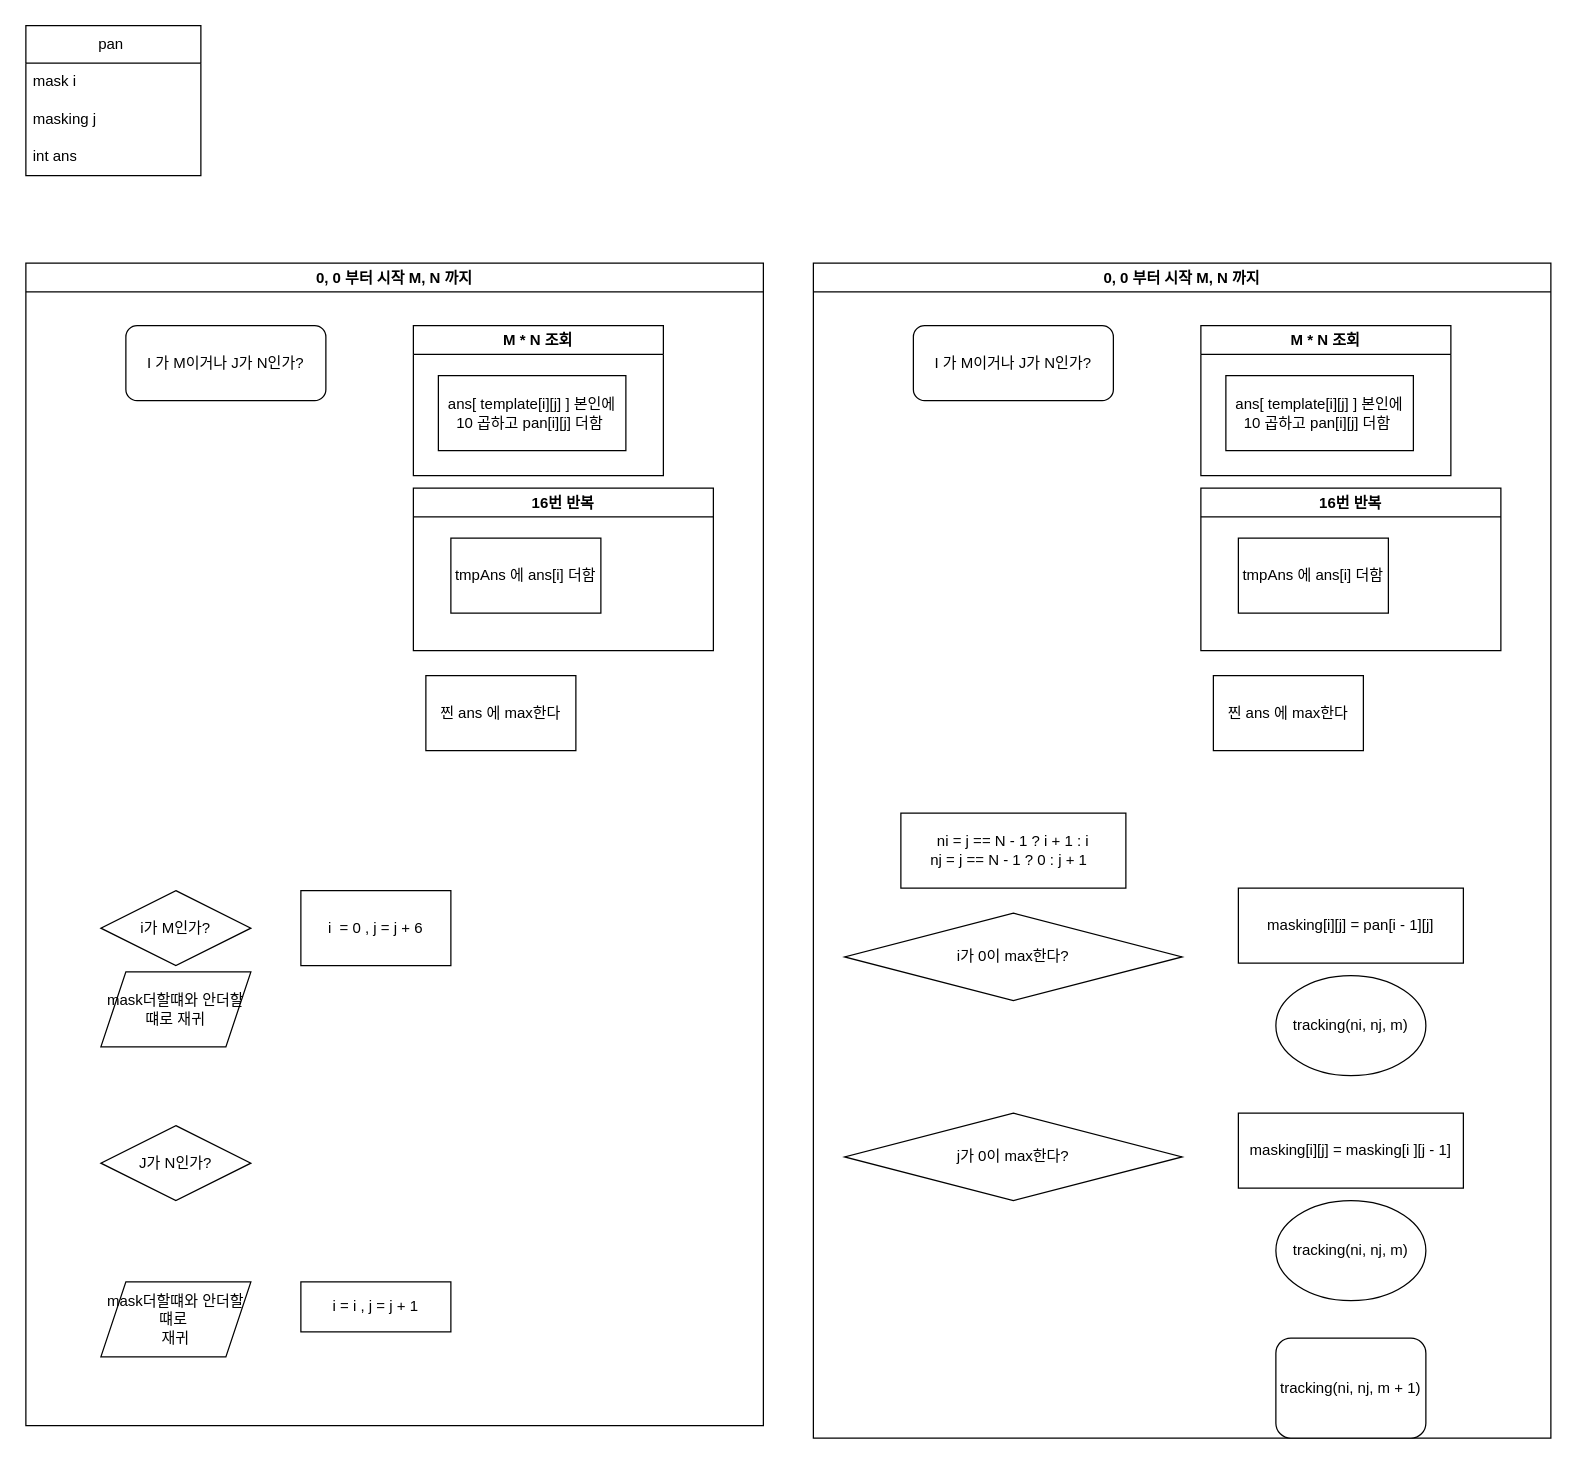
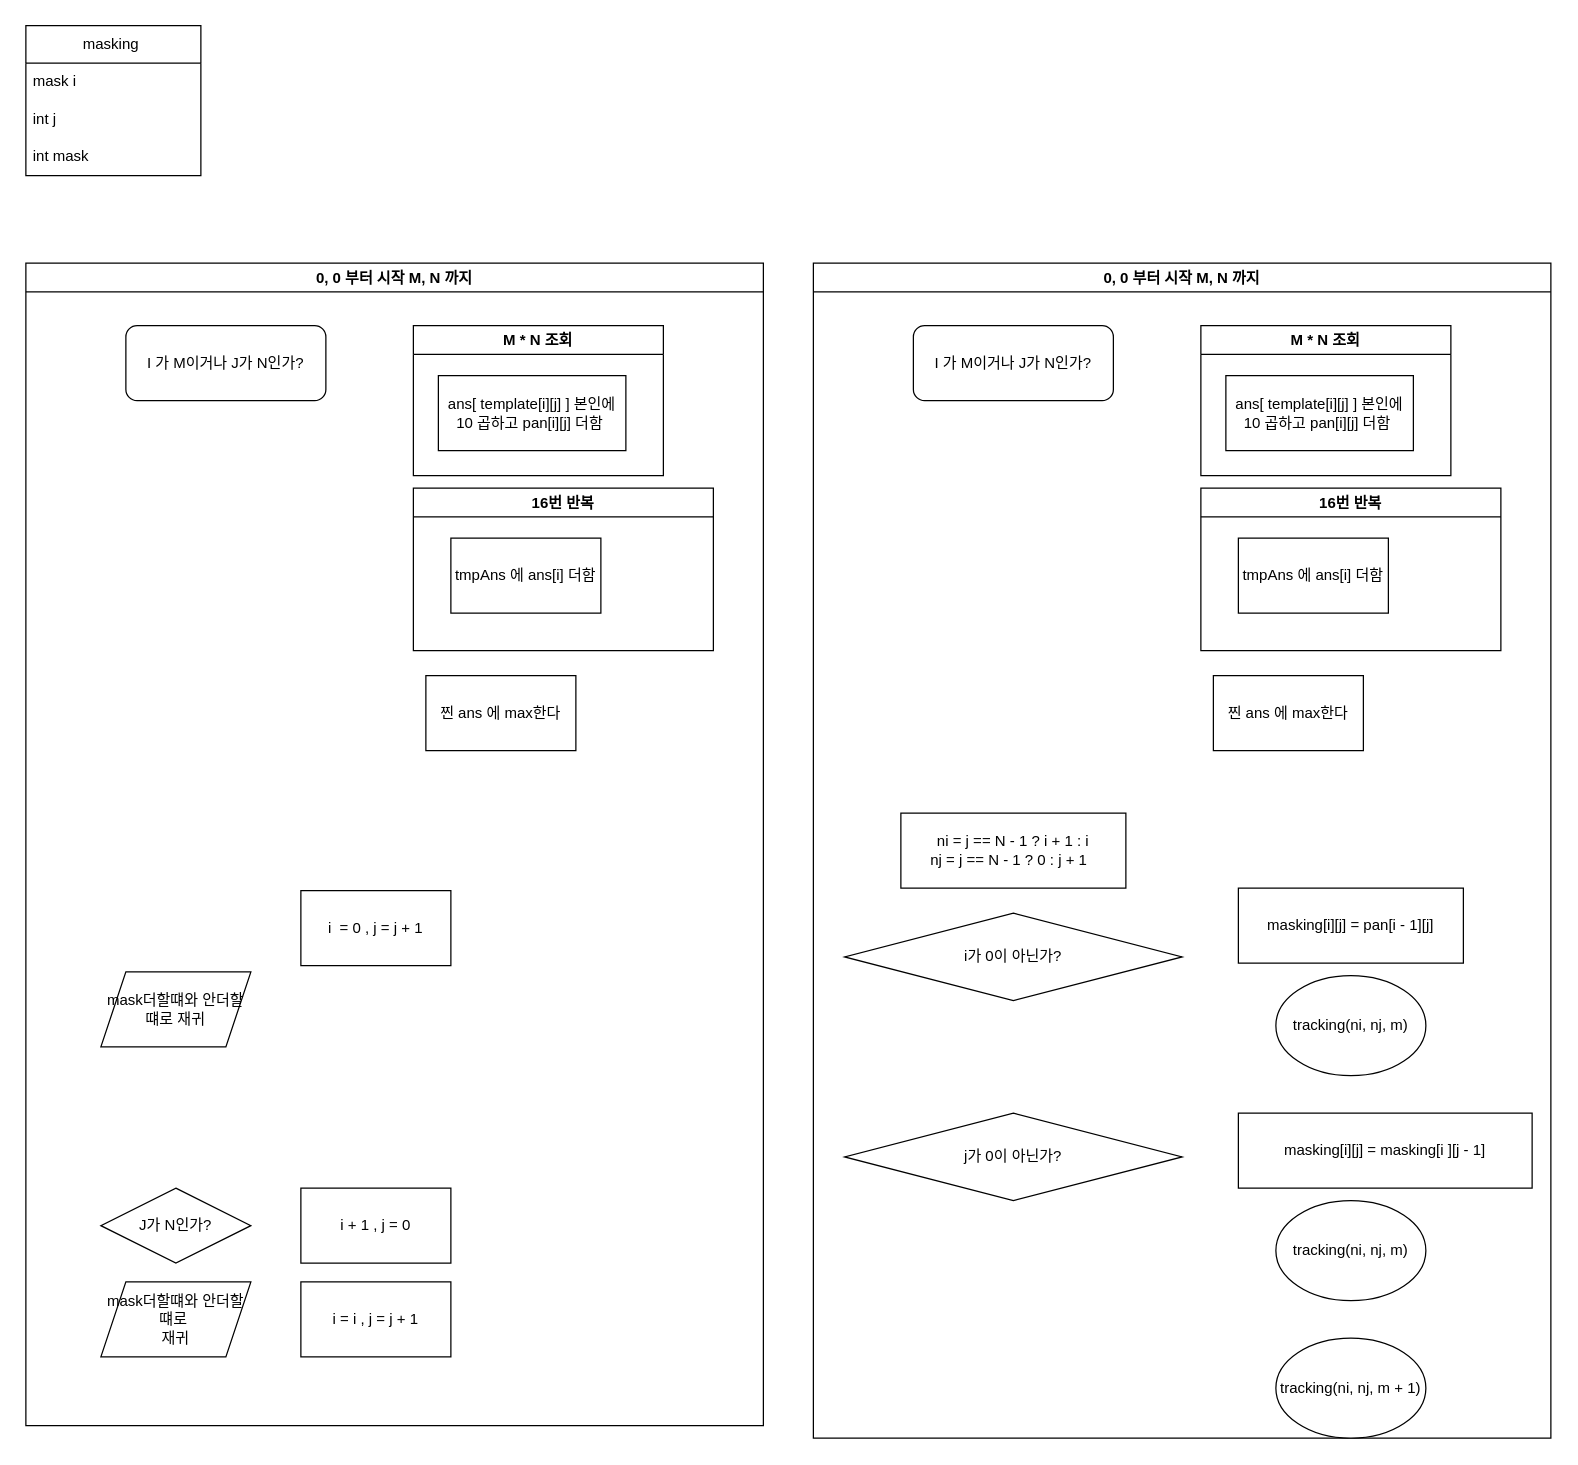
(113, 44) -> (113, 44)
(67, 119) -> (50, 119)
(59, 157) -> (63, 157)
(176, 928) -> none
(376, 928) -> (376, 928)
(1013, 957) -> (1013, 957)
(1351, 1151) -> (1385, 1151)
(1013, 1157) -> (1013, 1157)
(176, 1163) -> (176, 1226)
none -> (376, 1226)
(376, 1307) -> (376, 1319)
(1351, 1388) -> (1351, 1388)
